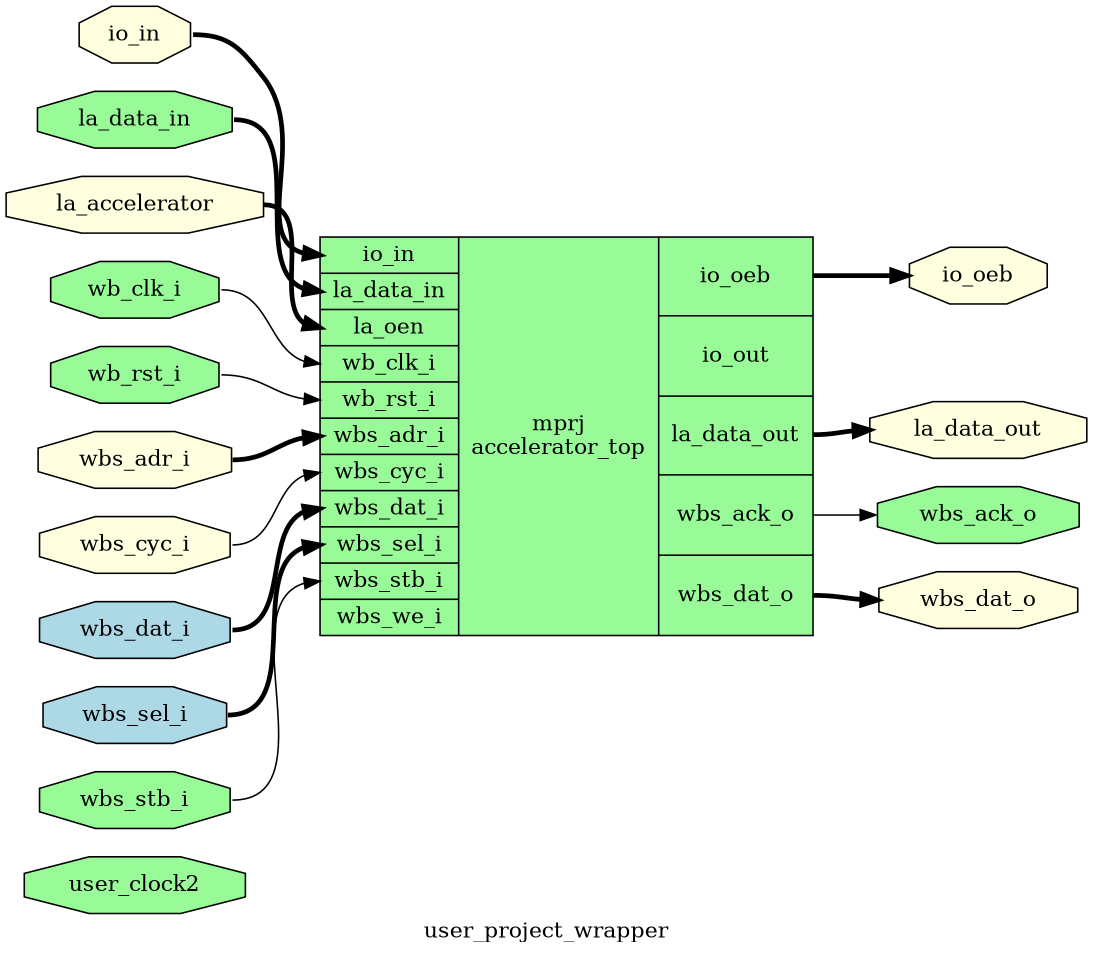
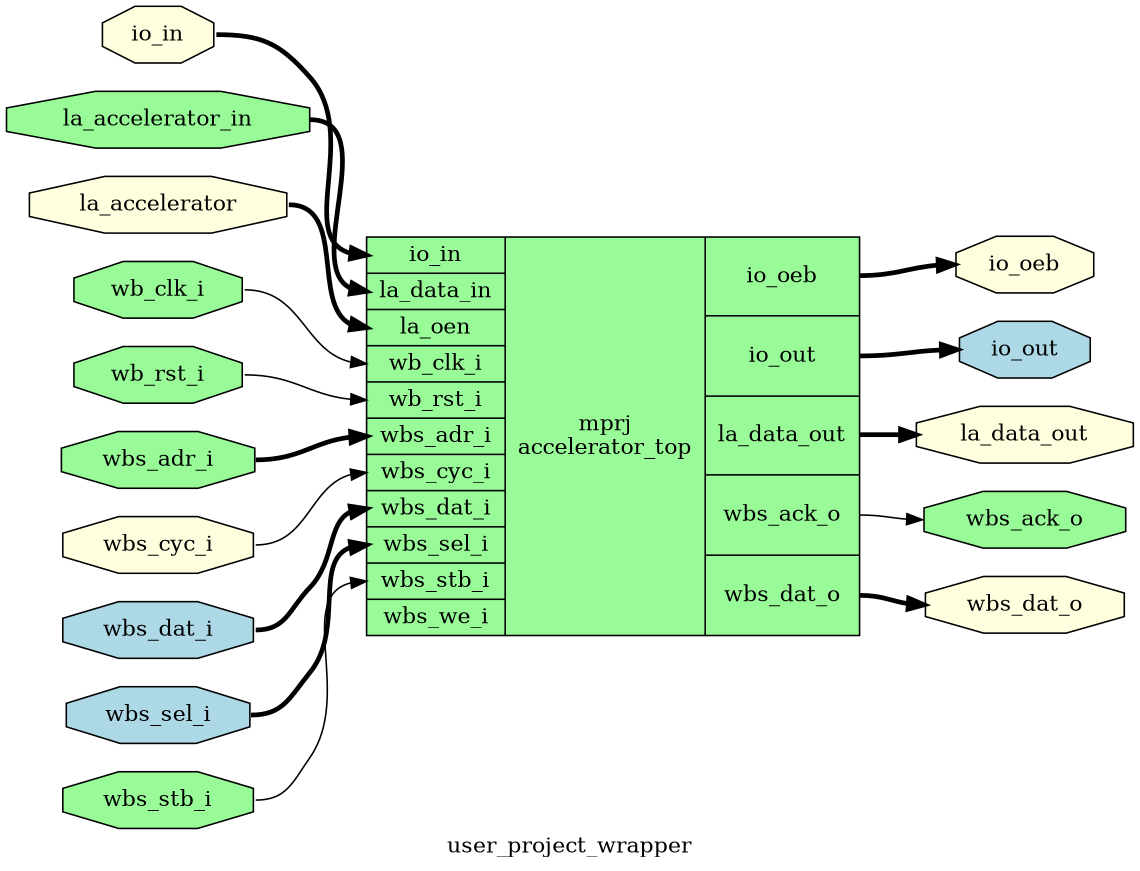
(135, 120) -> (158, 120)
none -> (1025, 350)
(135, 460) -> (158, 460)
(135, 885) -> none
